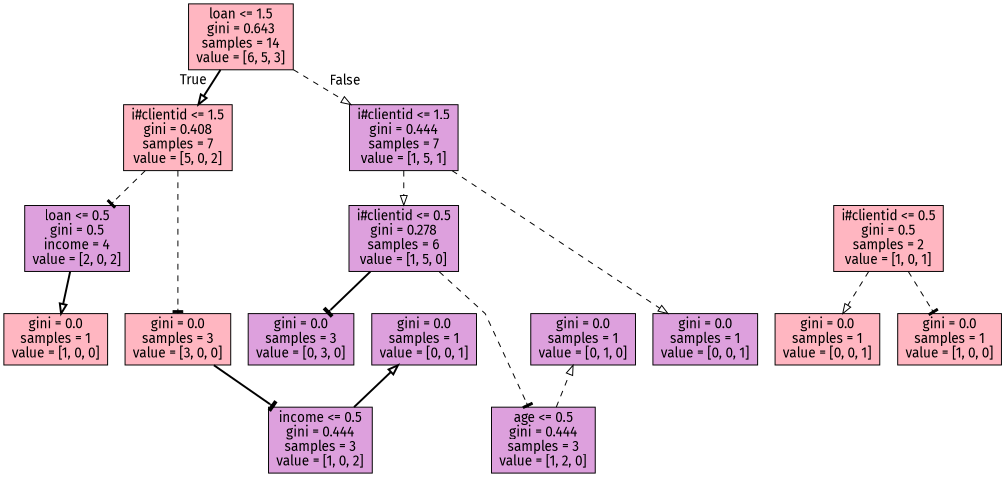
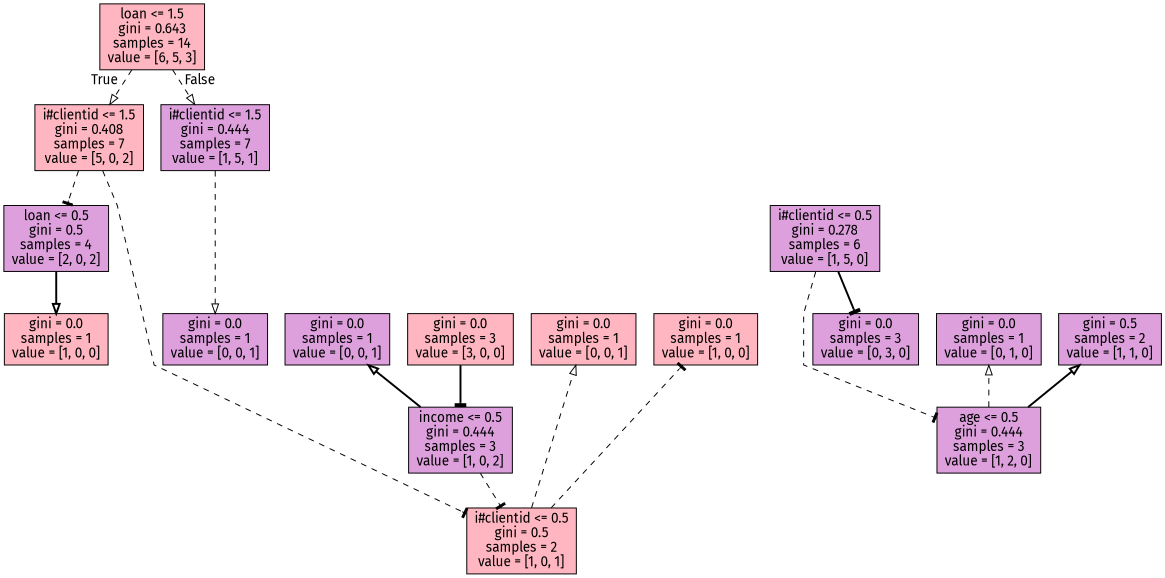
(212, 83) -> (123, 83)
(404, 183) -> none
(77, 238) -> (56, 238)
(178, 240) -> (217, 395)
none -> (1110, 339)
none -> (490, 488)
